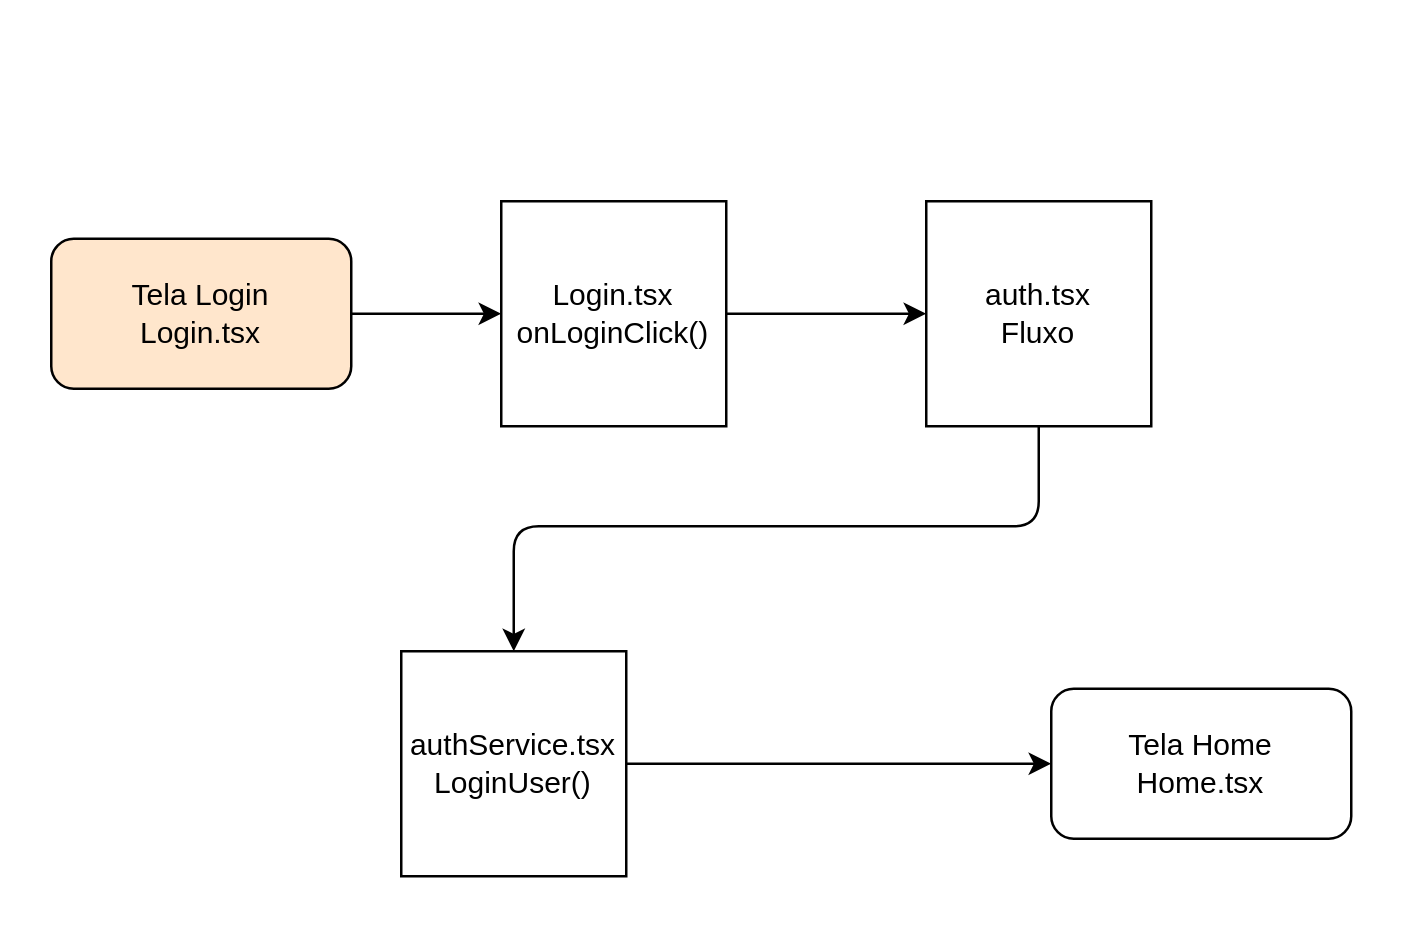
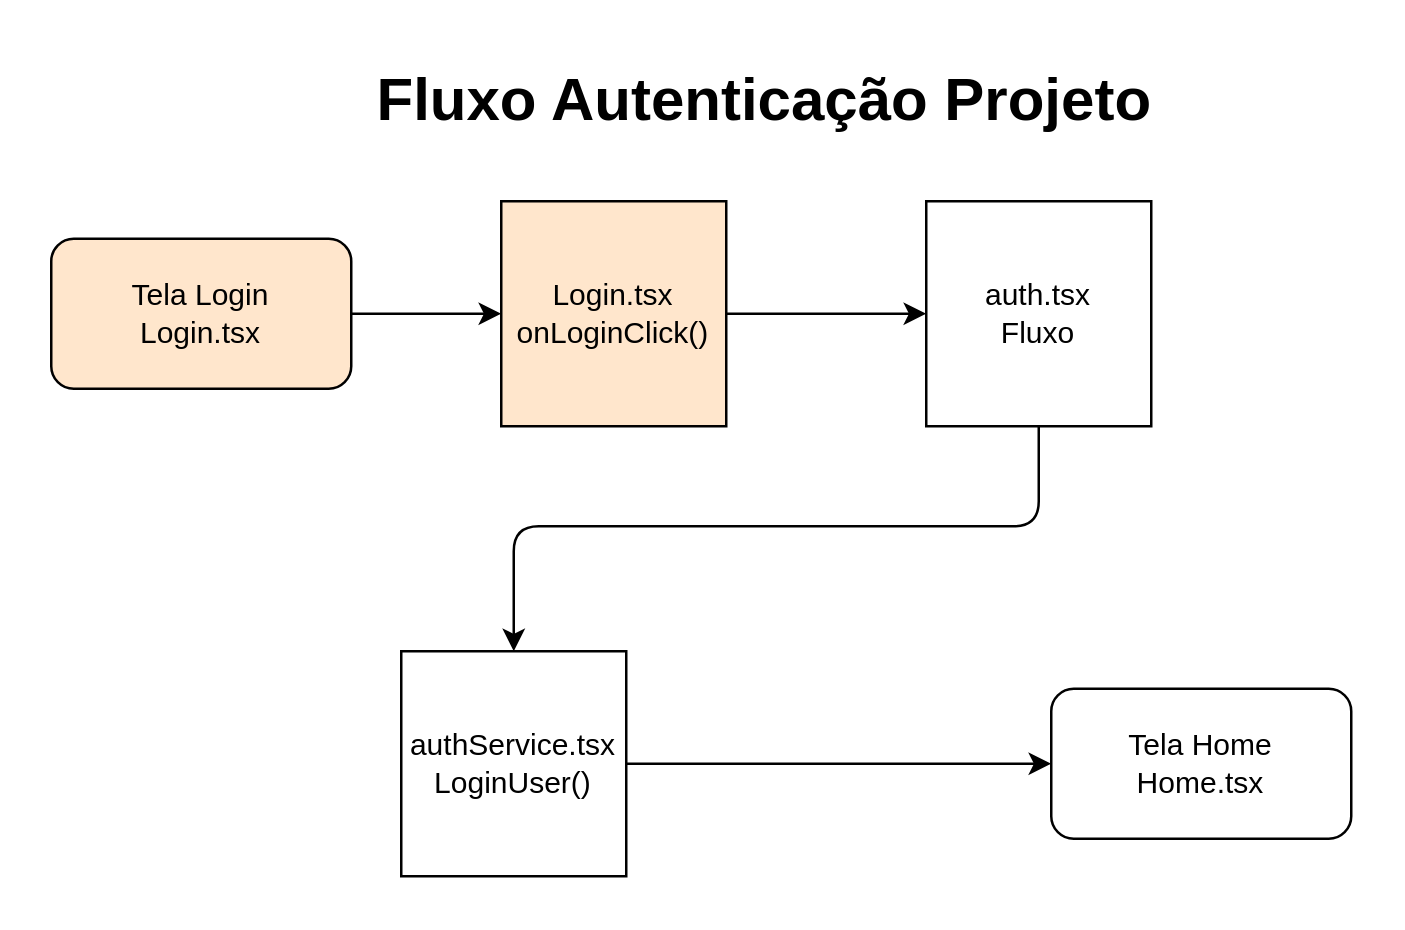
none -> (764, 101)
(614, 314) -> (614, 314)
